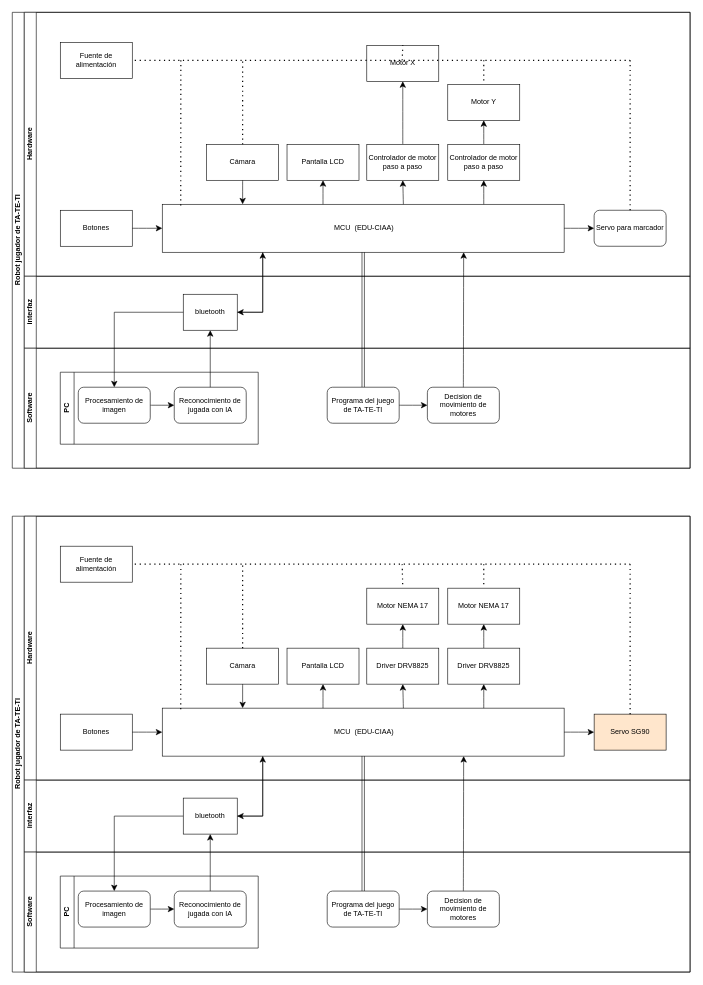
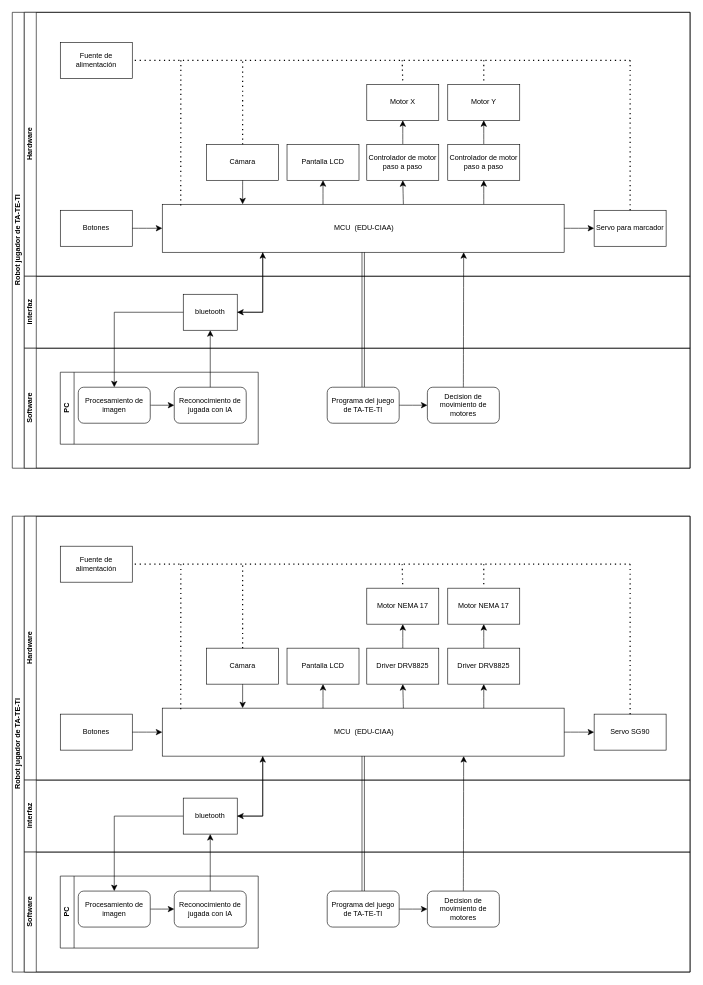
(403, 63) -> (403, 102)
(630, 228) -> (630, 228)
(630, 732) -> (630, 732)
